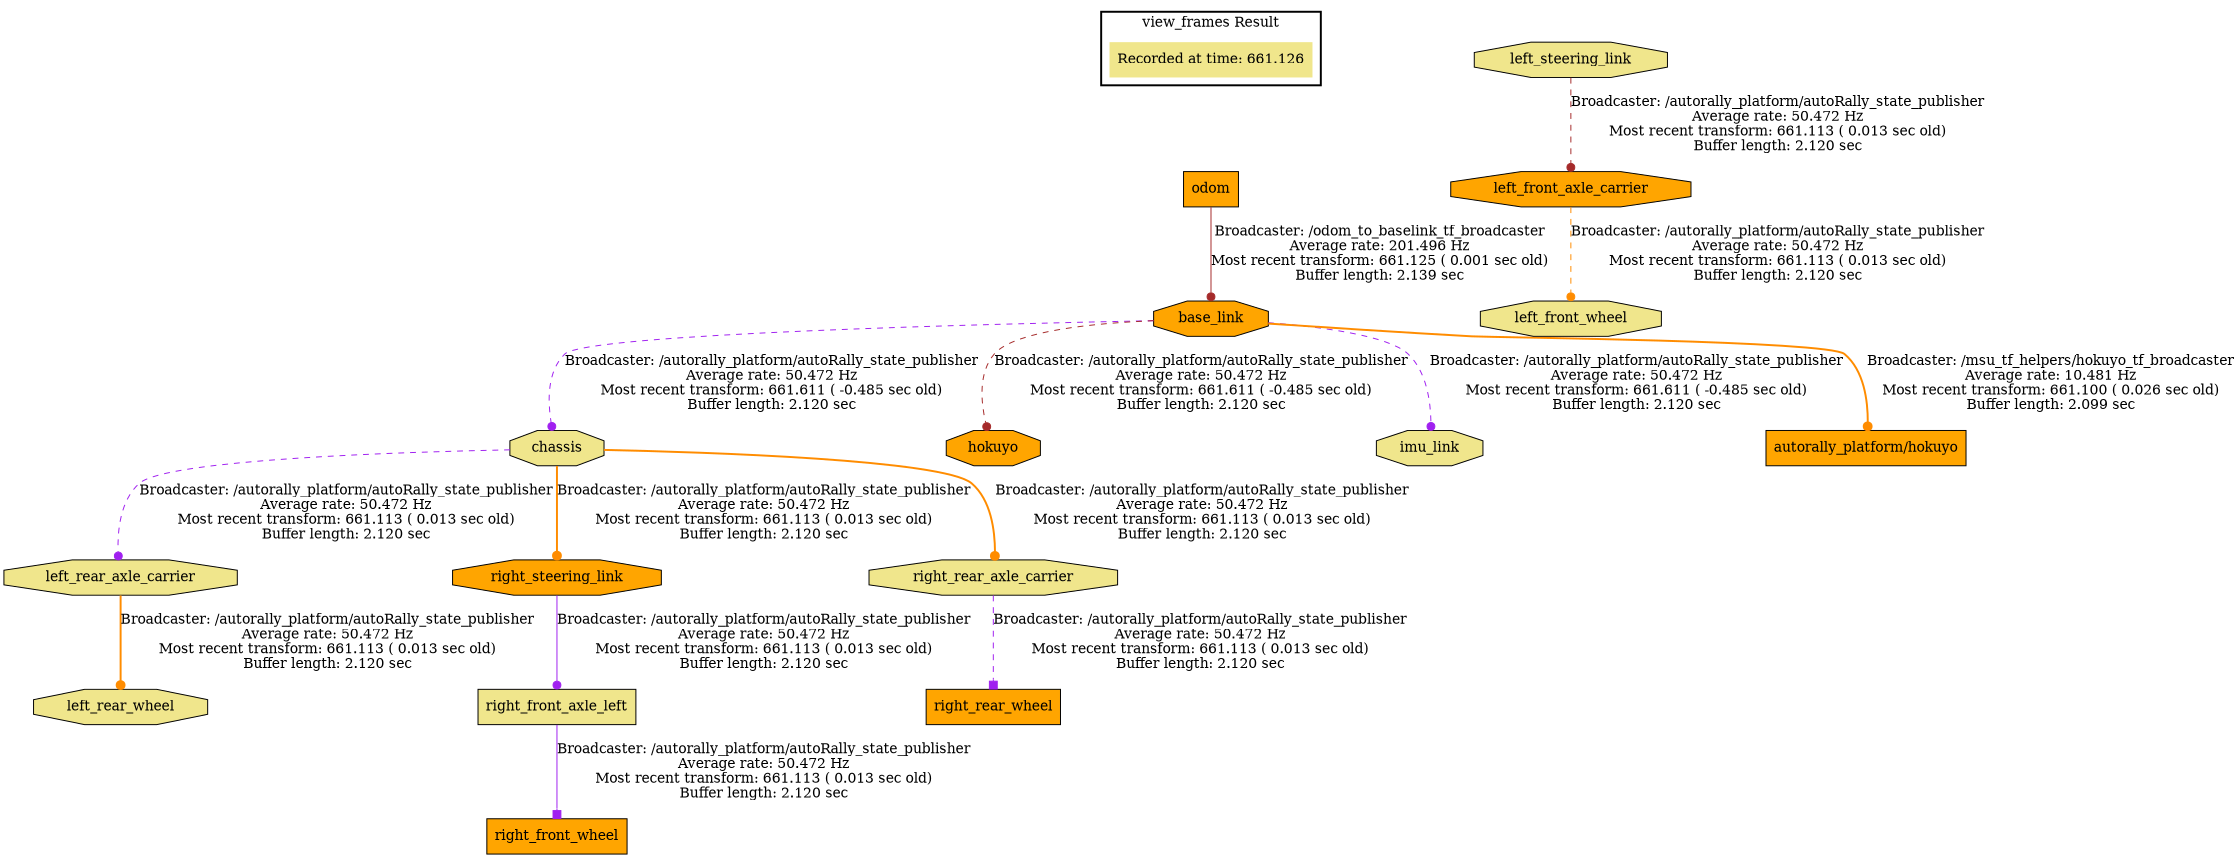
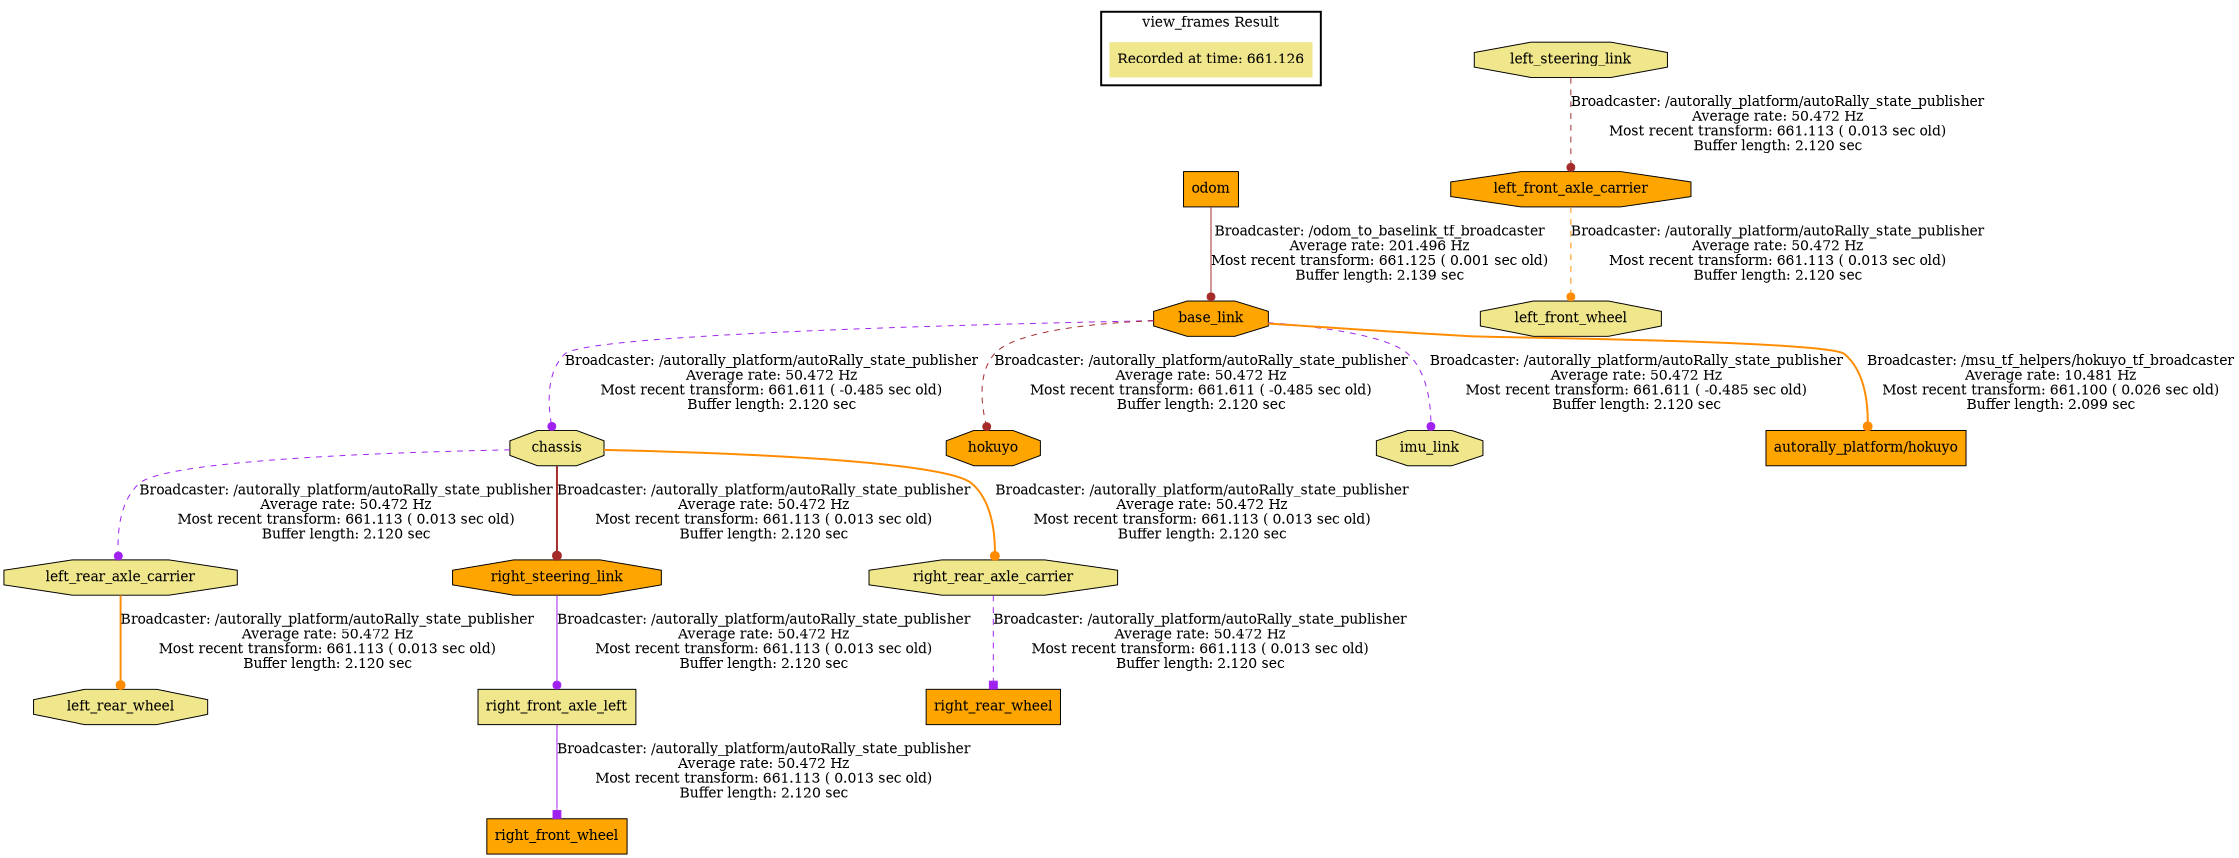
(557, 509) -> (557, 509)
